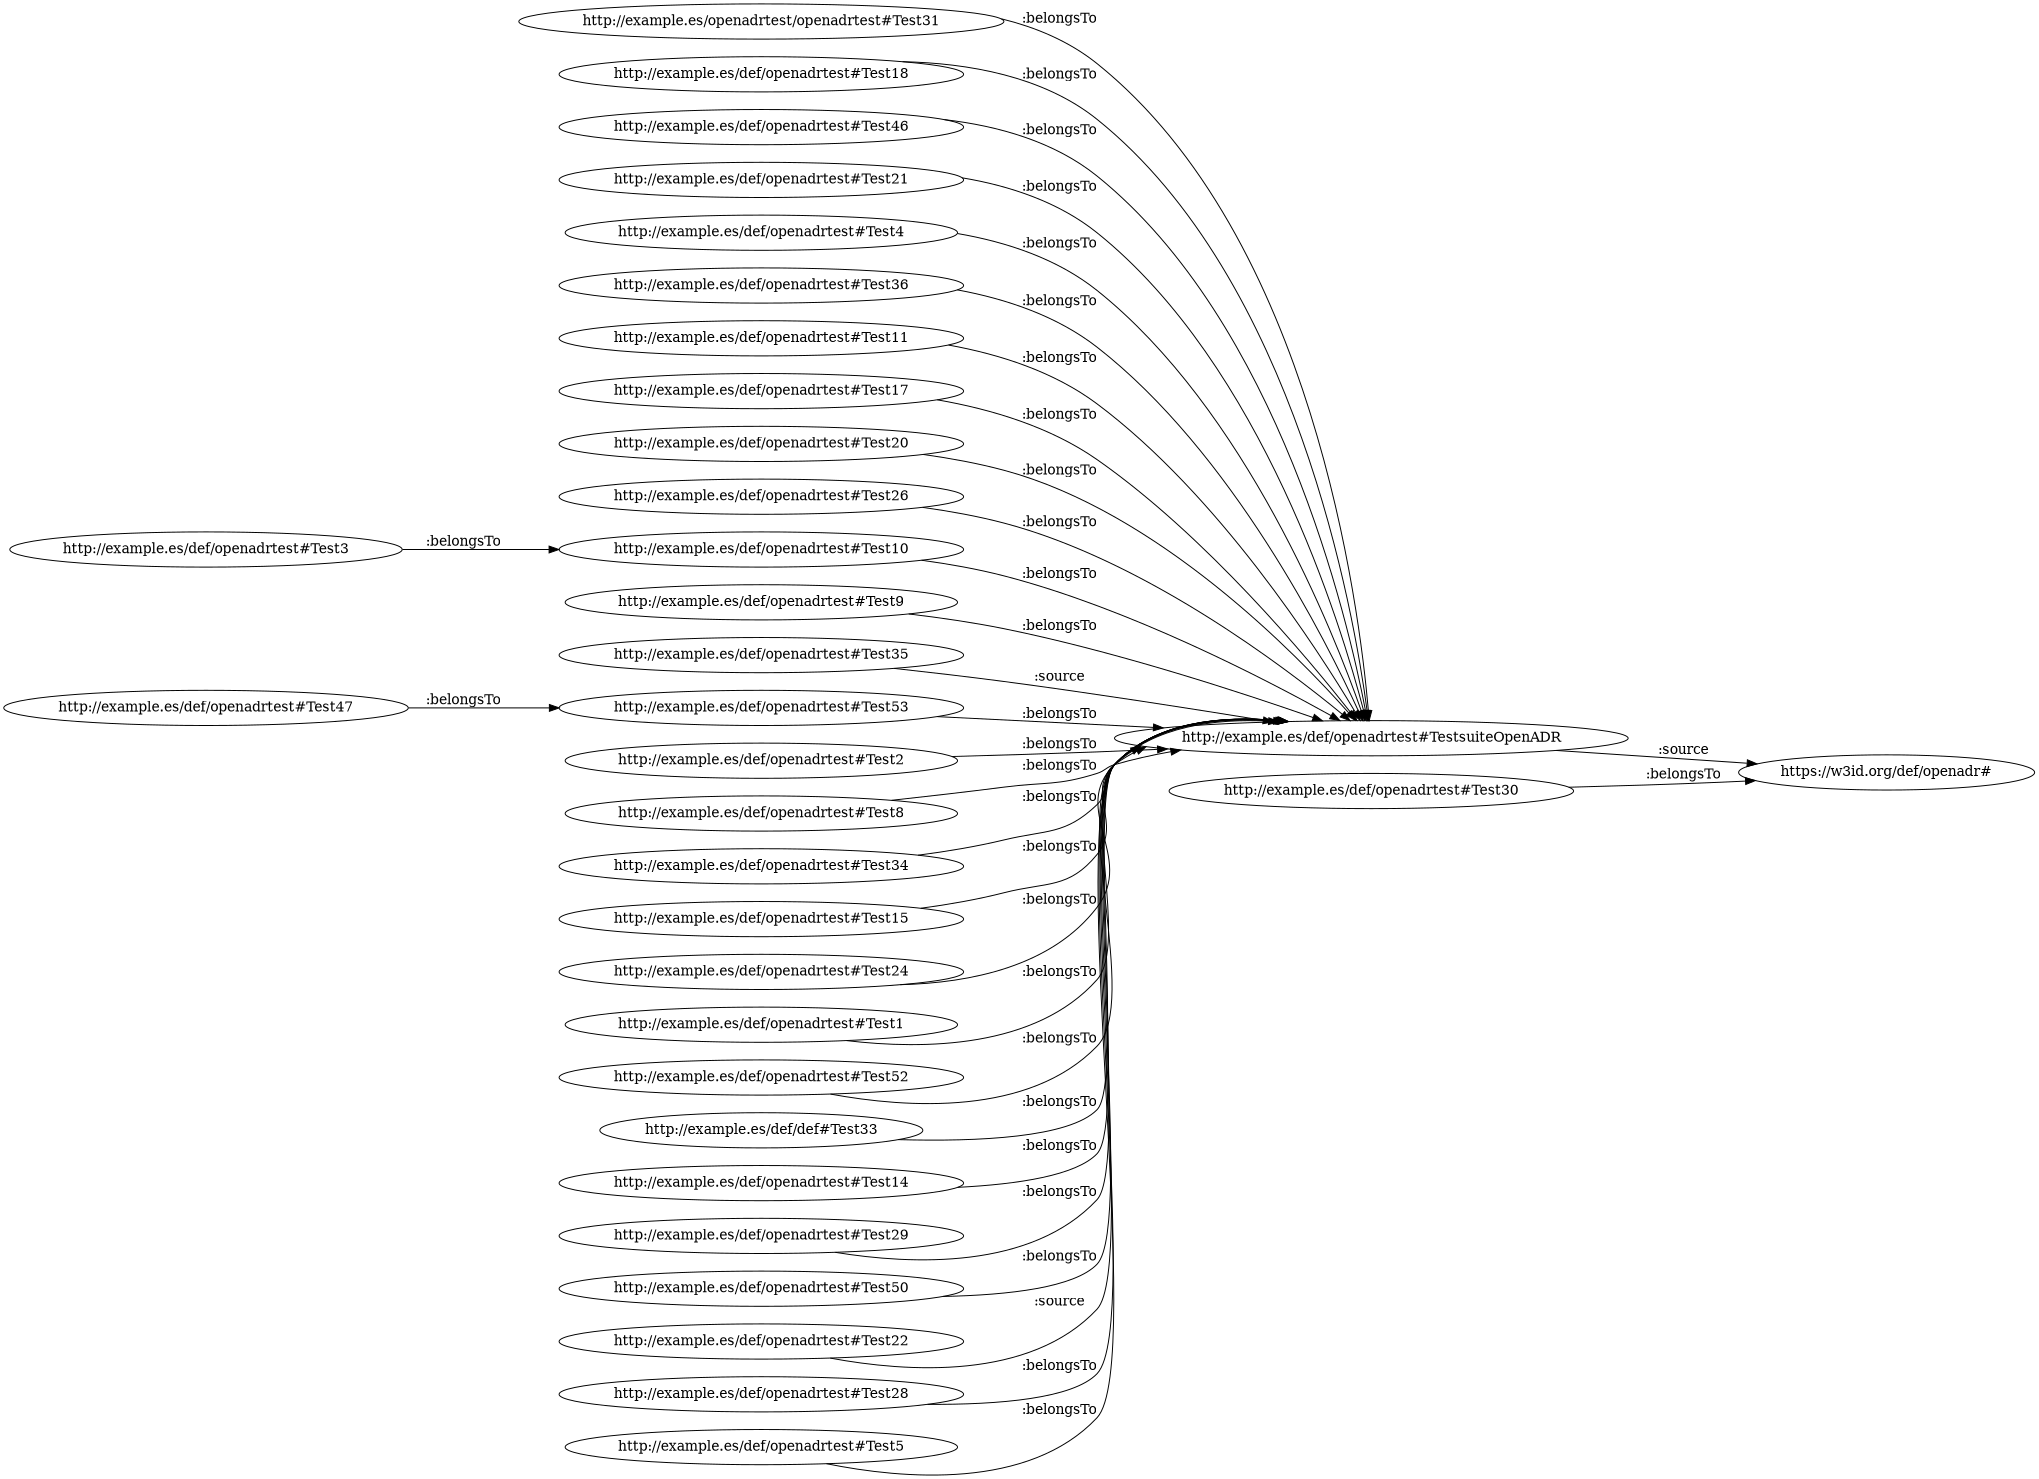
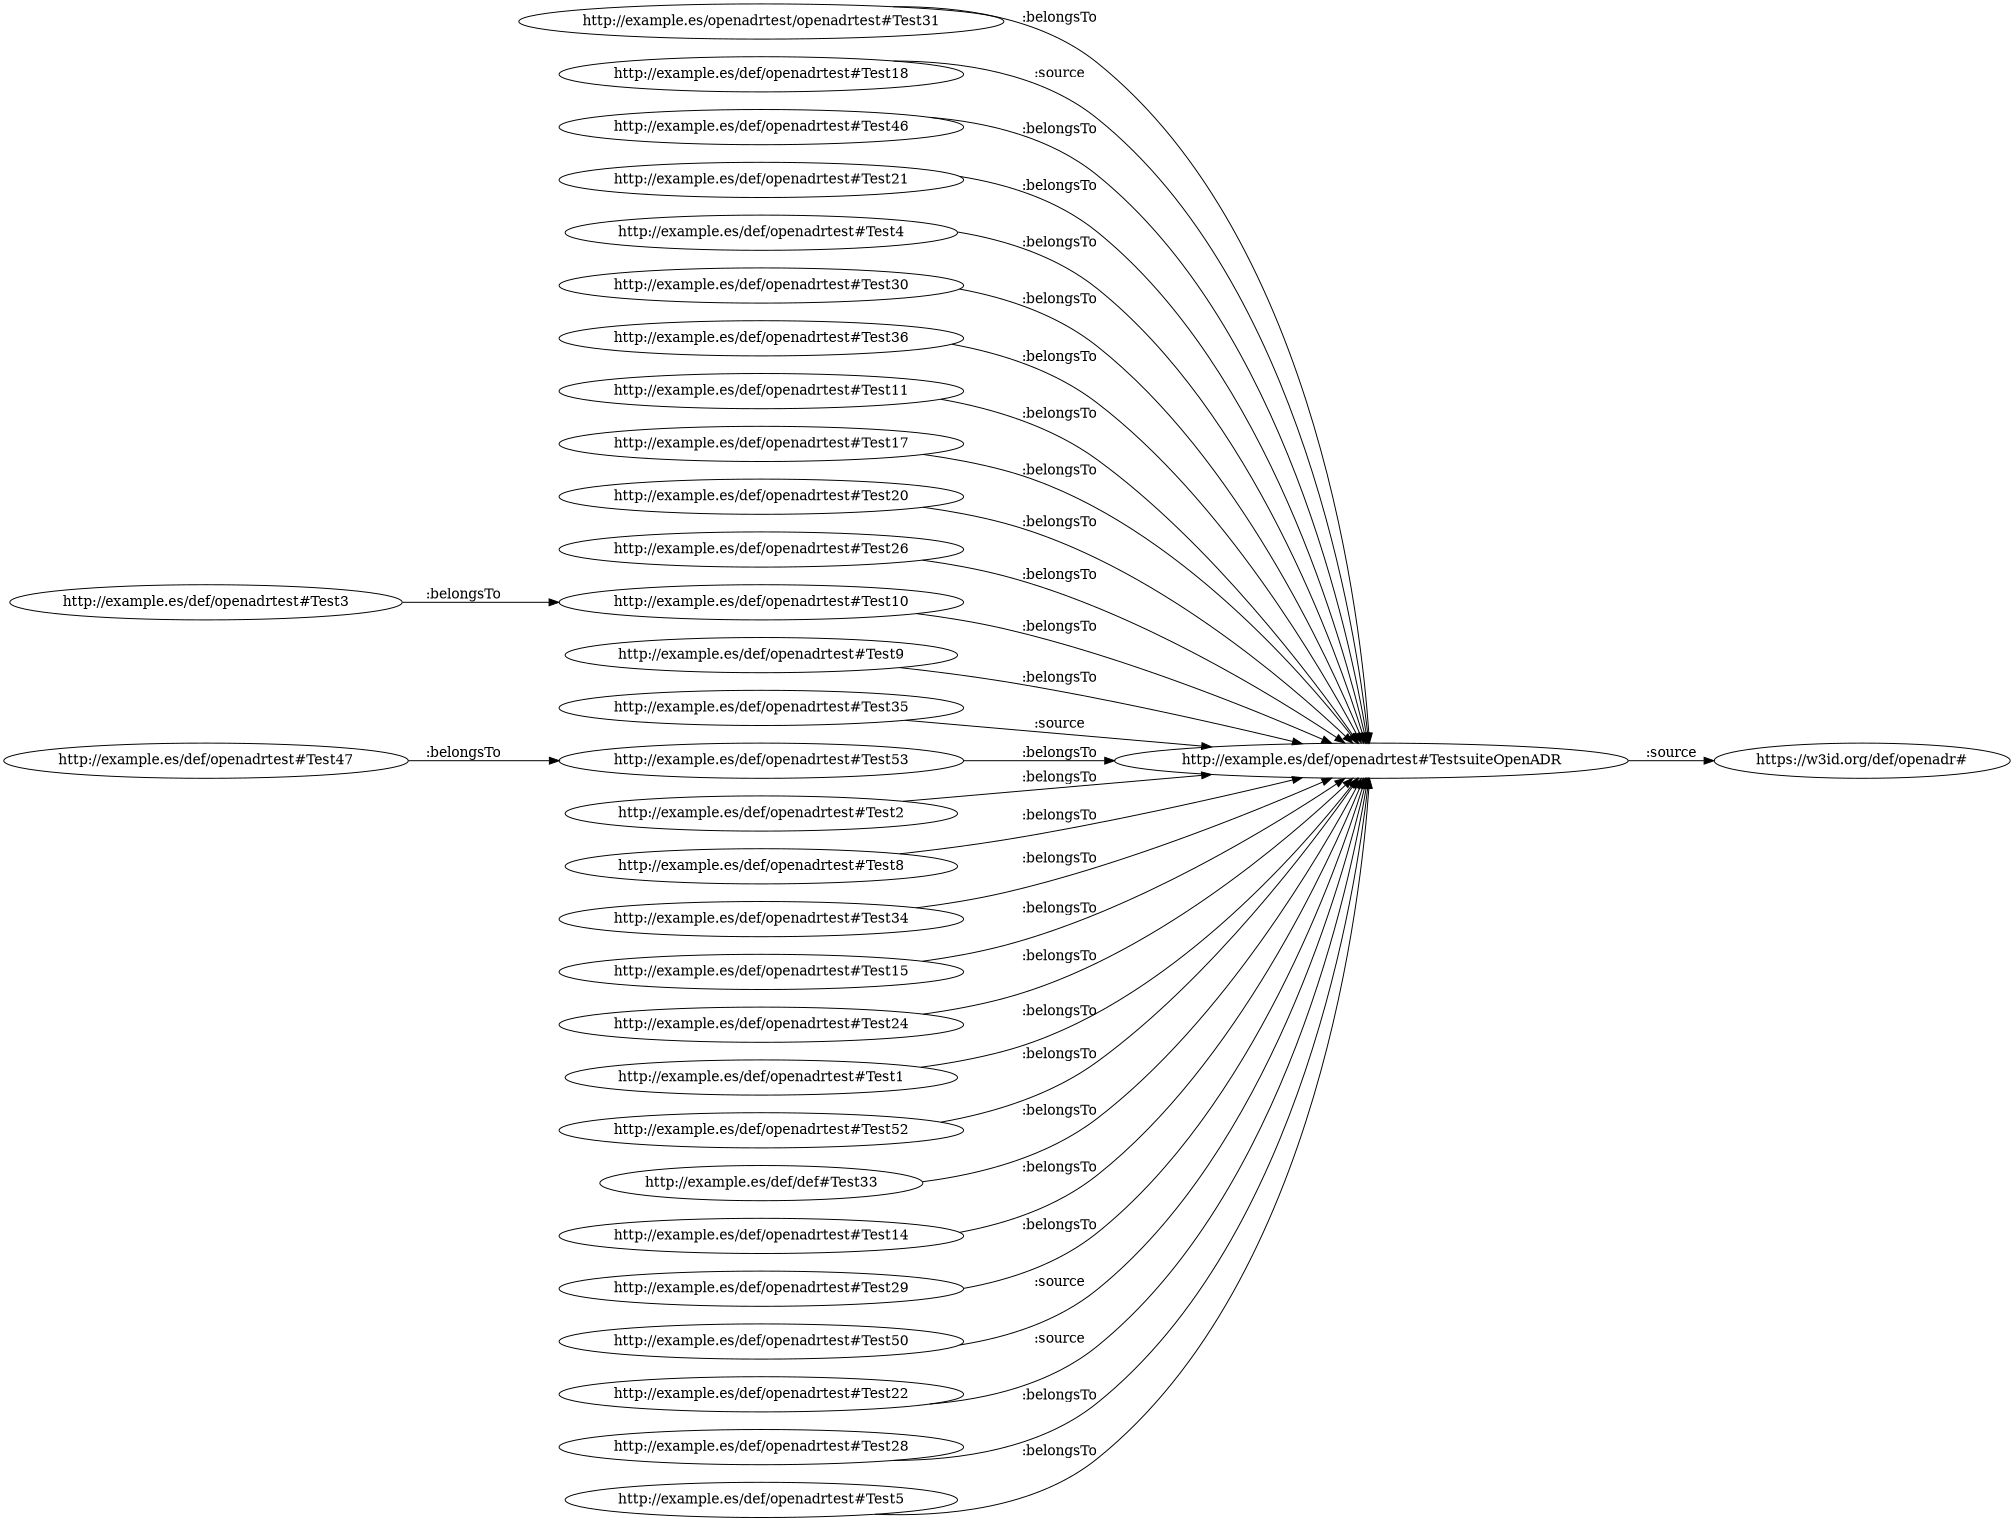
(1059, 75) -> (1059, 74)
(1657, 785) -> (1207, 463)
(1059, 1257) -> (1059, 1282)
